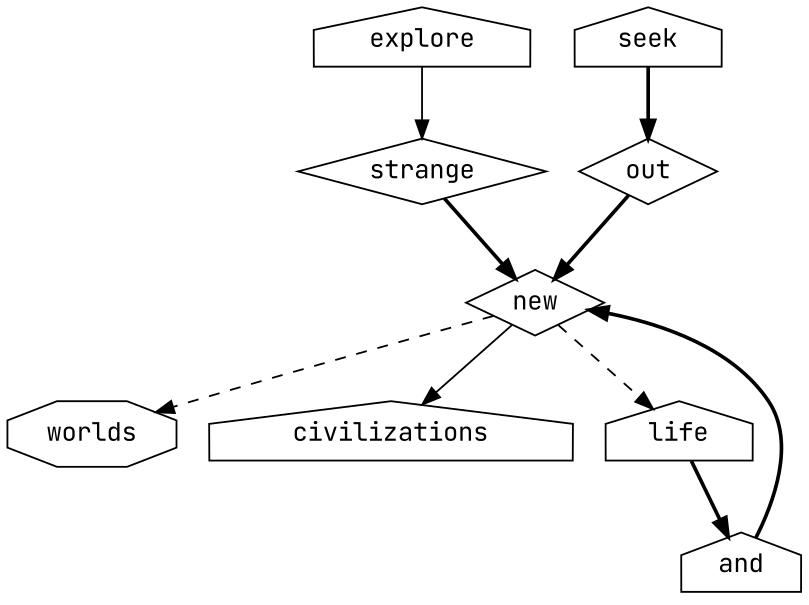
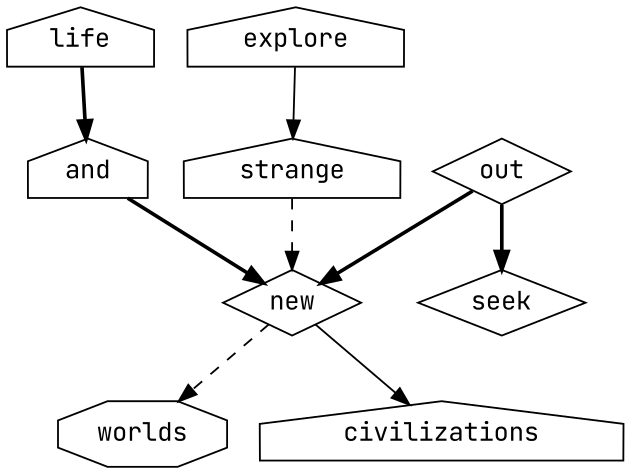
(648, 40) -> (502, 303)
(648, 94) -> (502, 228)
(422, 171) -> (292, 171)
(474, 232) -> (292, 225)
(599, 361) -> none
